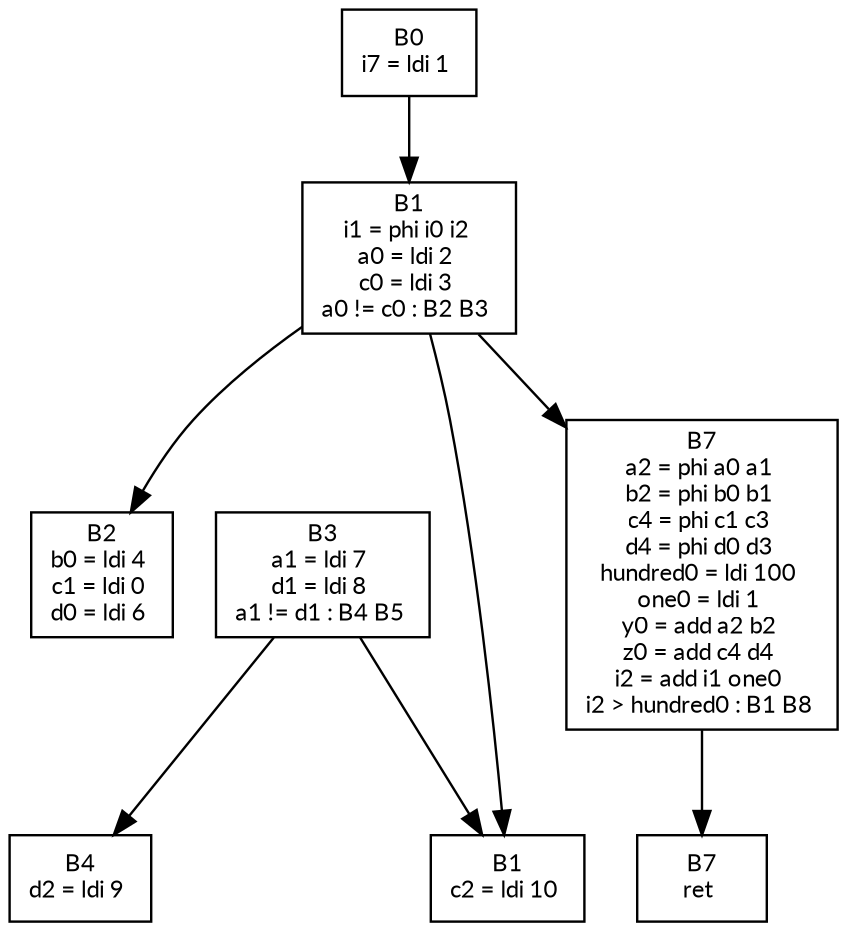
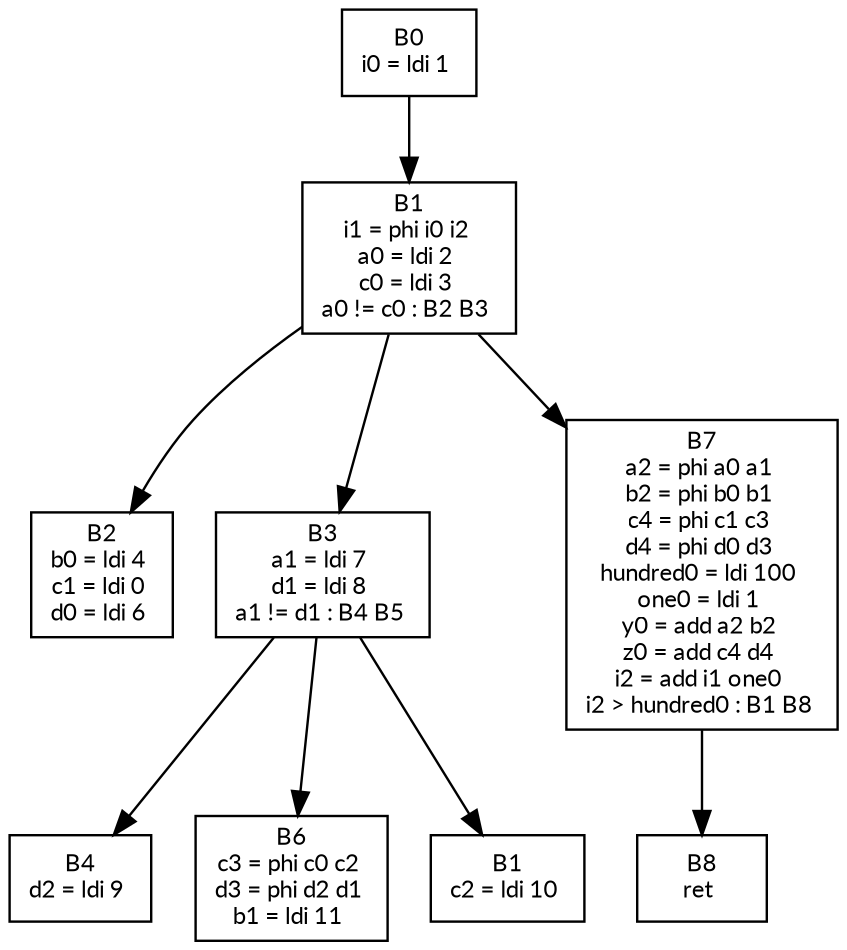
(409, 53) -> (409, 53)
(474, 571) -> (367, 411)
none -> (292, 878)
(702, 878) -> (702, 878)
